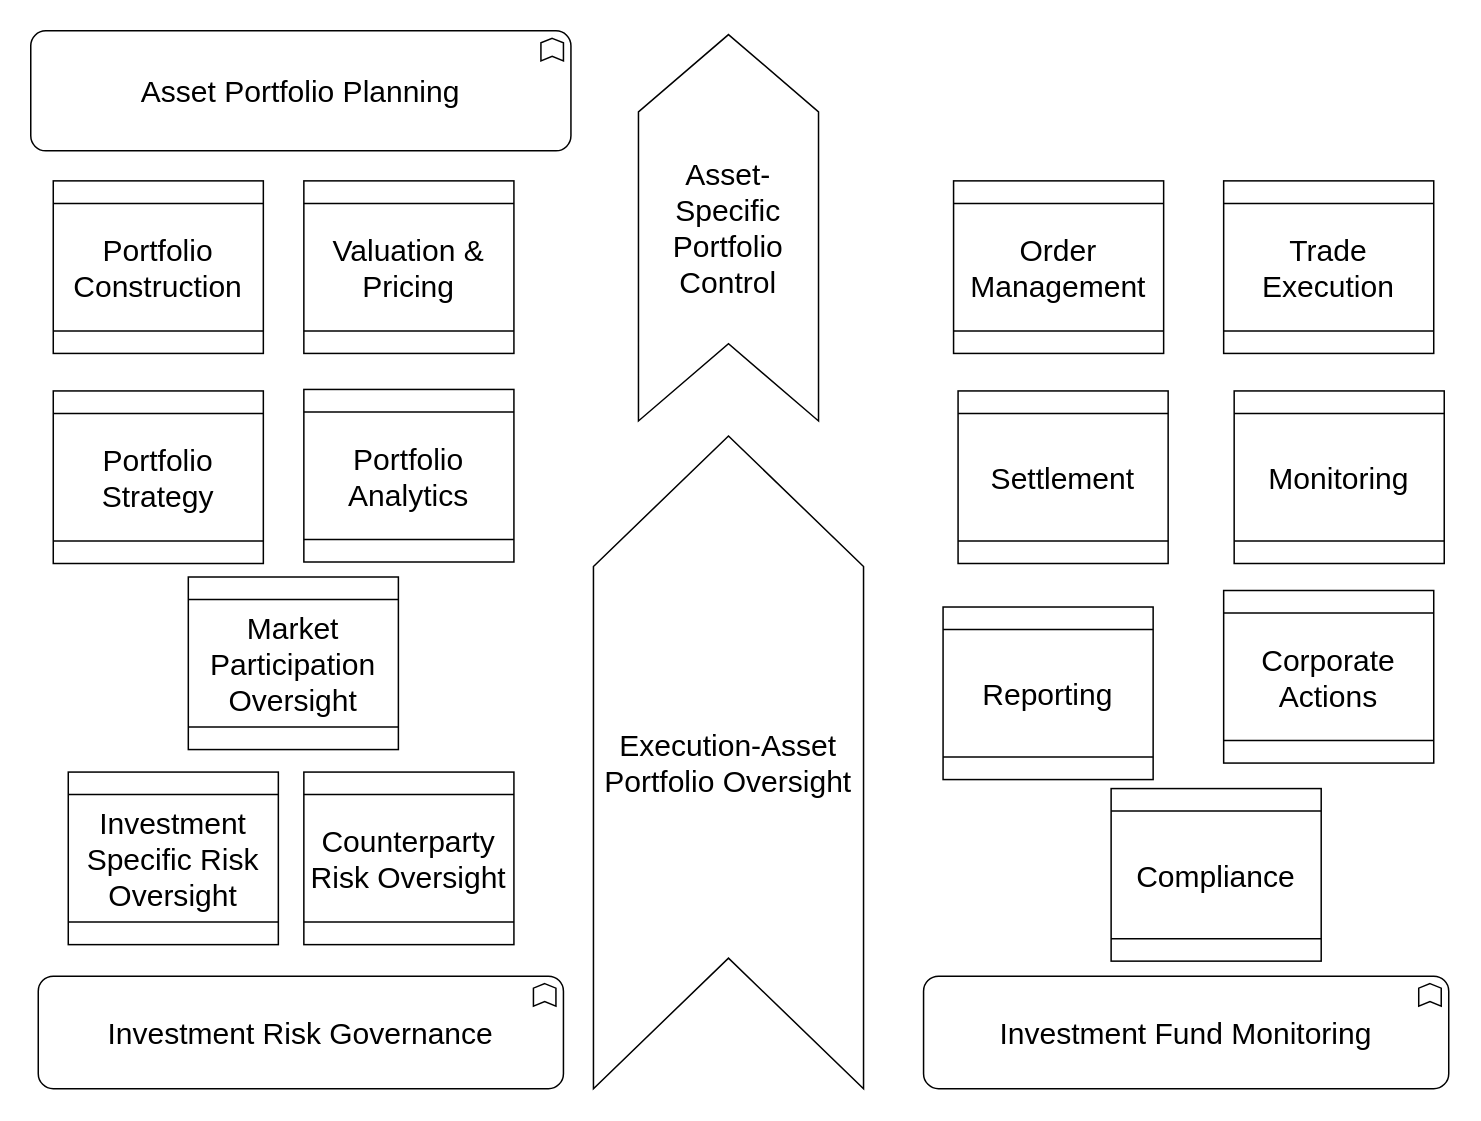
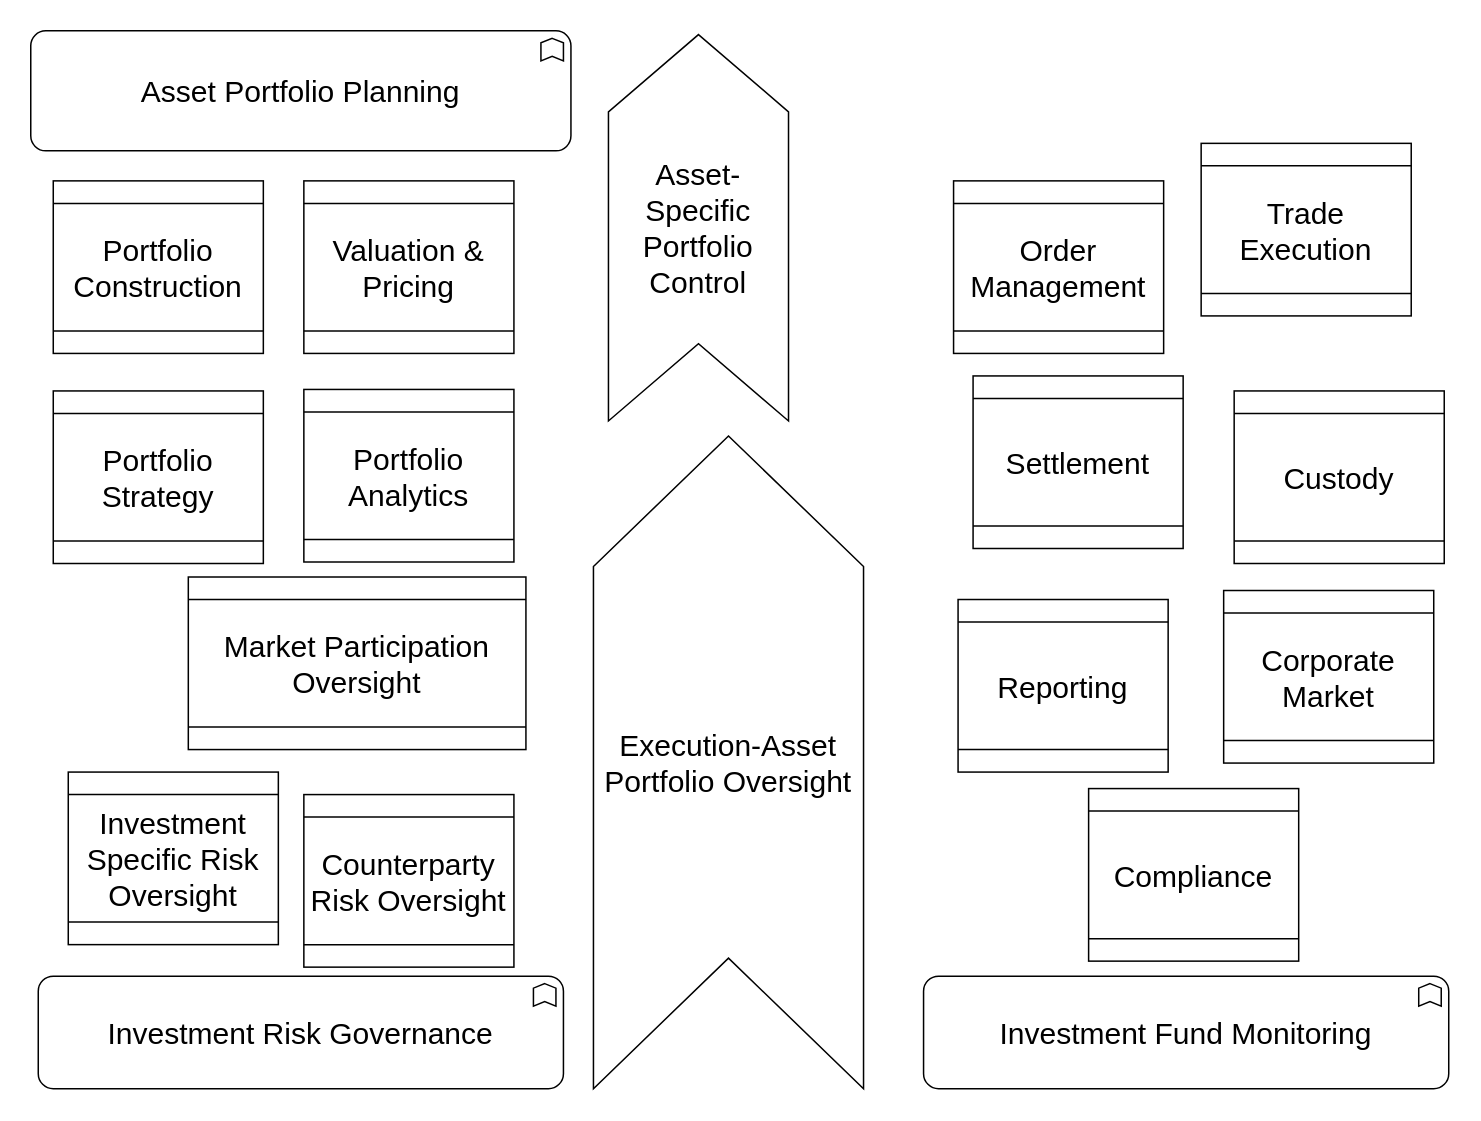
(728, 228) -> (698, 228)
(1328, 267) -> (1306, 230)
(1063, 477) -> (1078, 462)
(1339, 478) -> (1339, 478)
(293, 663) -> (357, 663)
(1328, 677) -> (1328, 677)
(1048, 693) -> (1063, 686)
(409, 858) -> (409, 881)
(1216, 875) -> (1193, 875)
